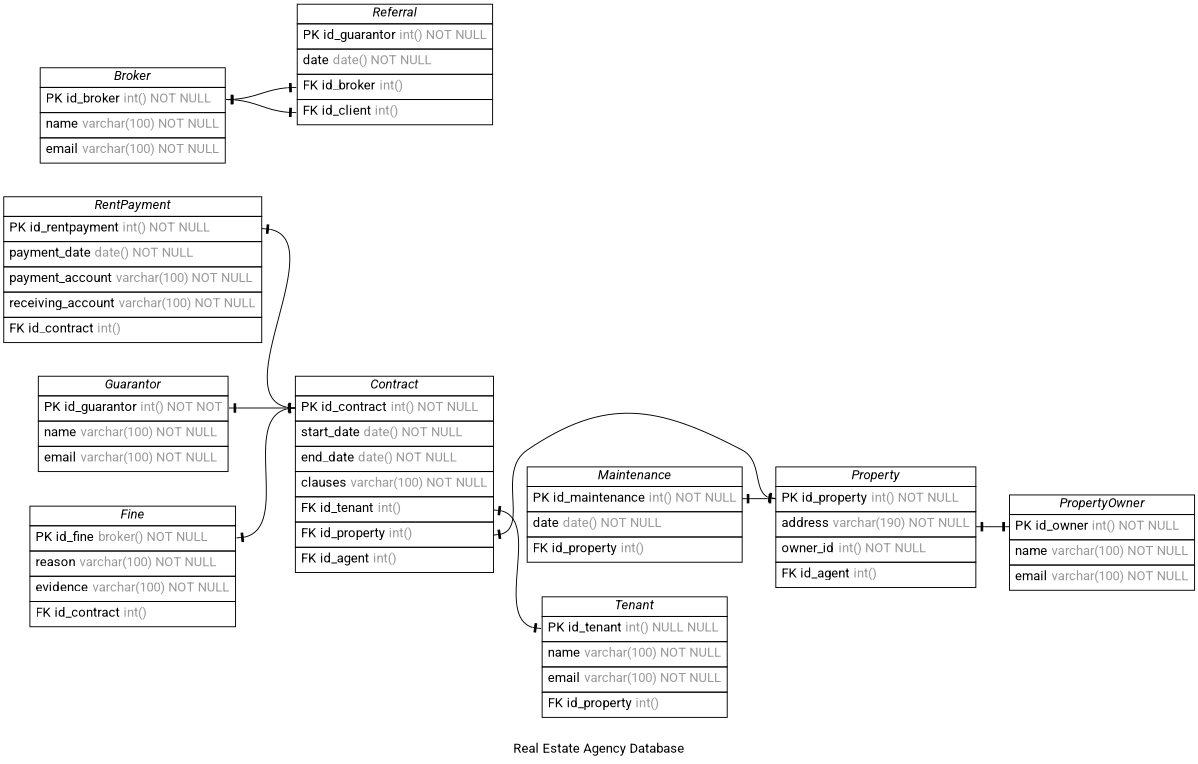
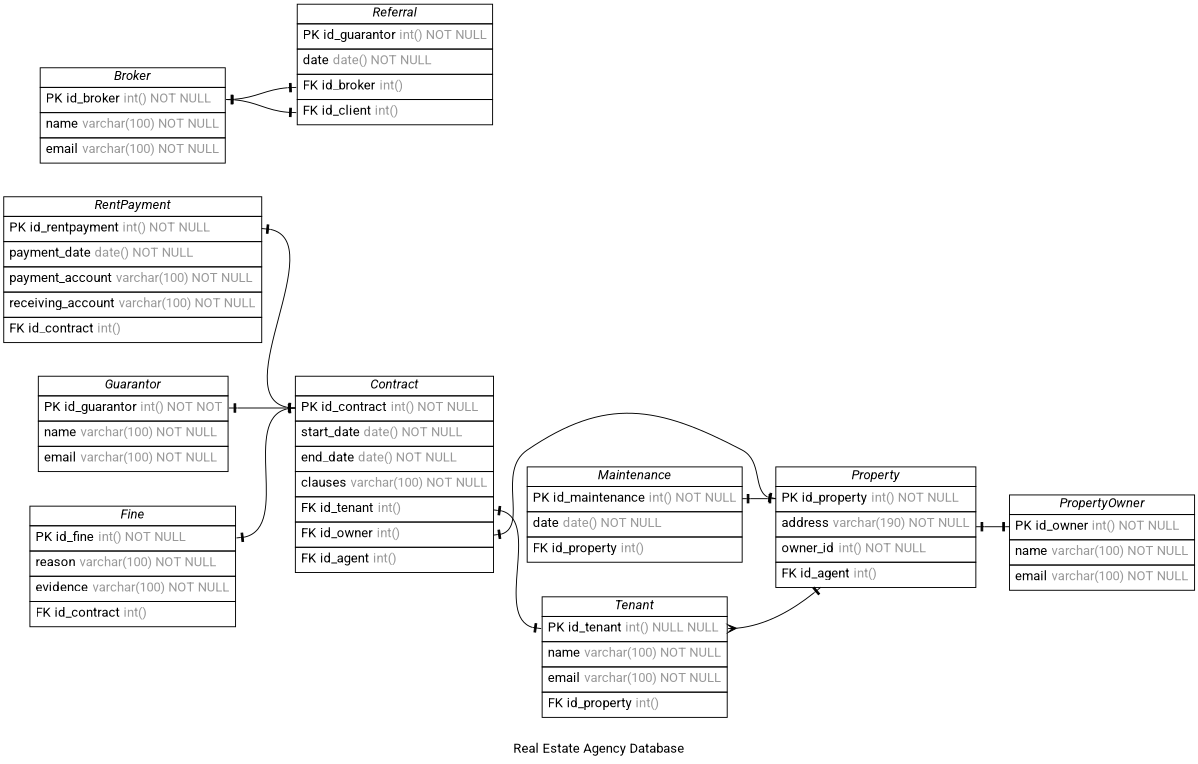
(345, 533) -> (339, 533)
(153, 537) -> (142, 537)
none -> (778, 616)
